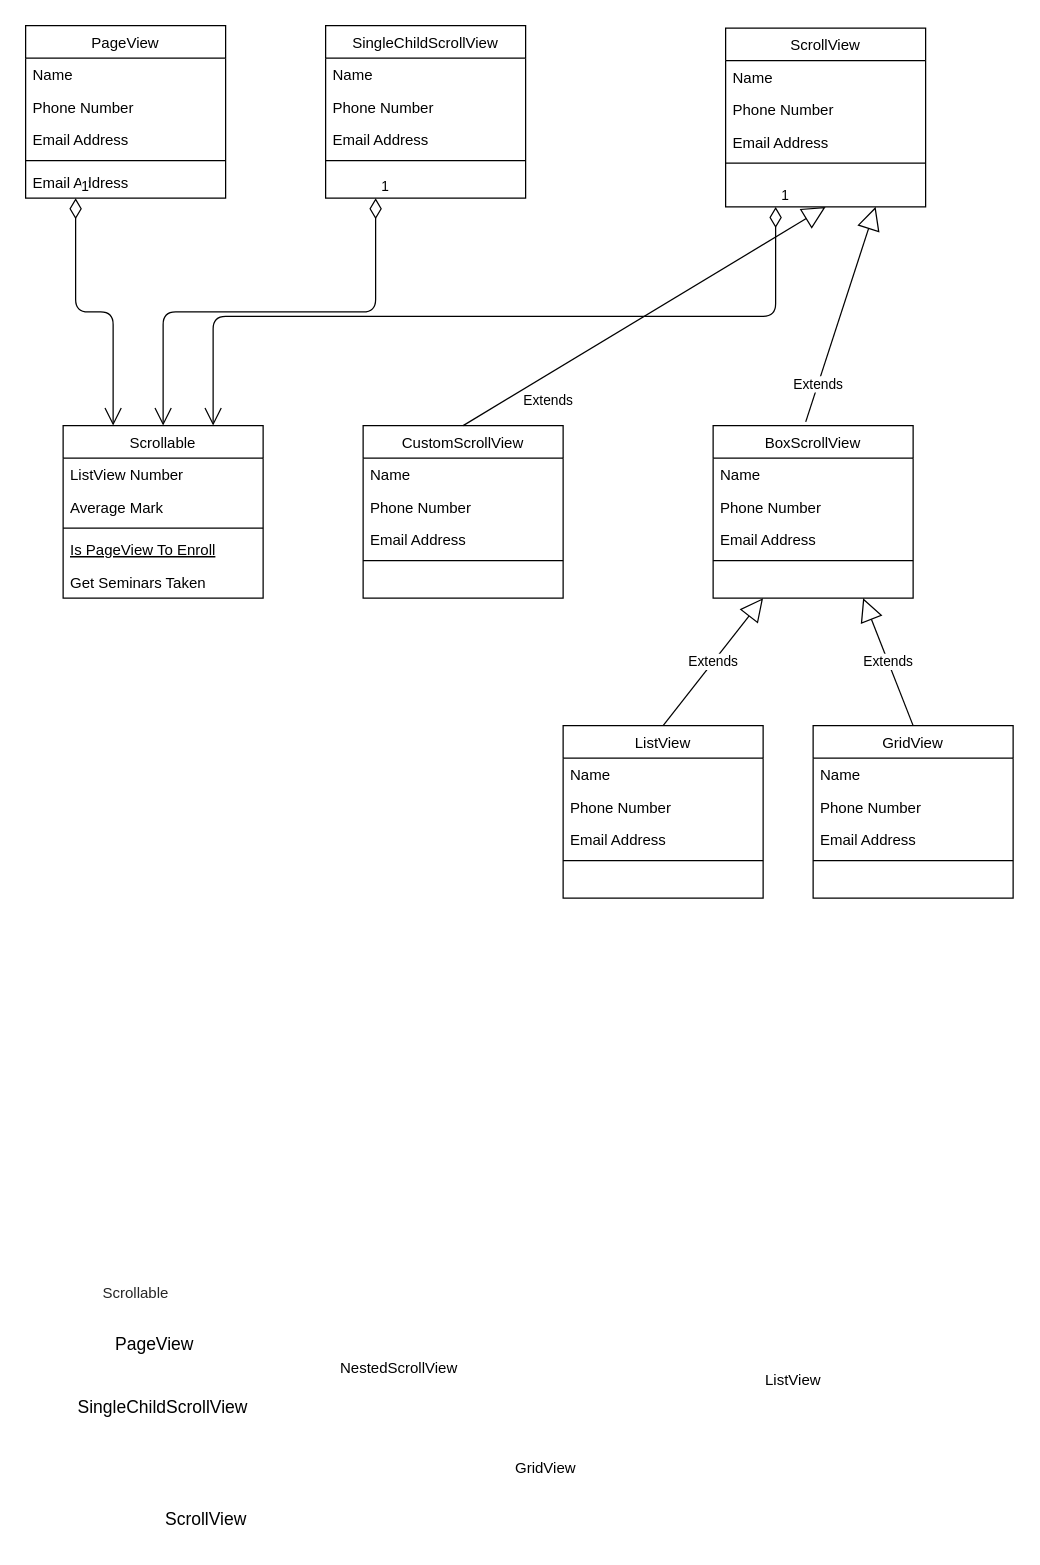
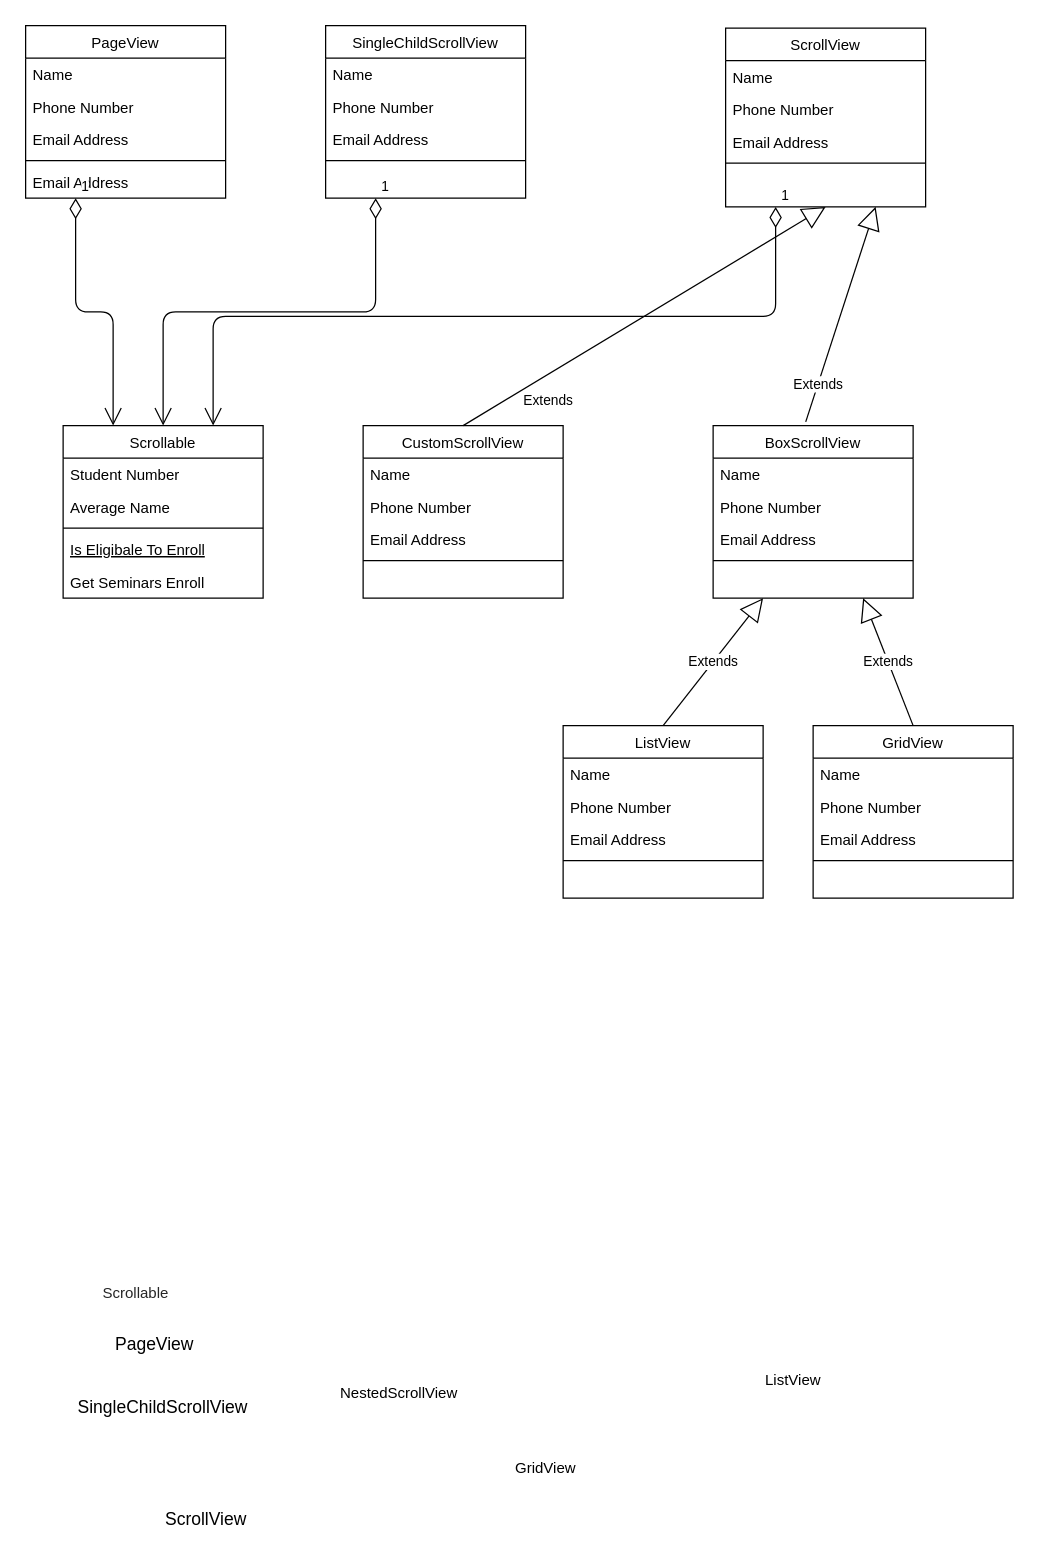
(127, 475) -> (127, 475)
(118, 508) -> (118, 508)
(147, 550) -> (145, 550)
(140, 583) -> (140, 583)
(413, 1369) -> (413, 1394)
